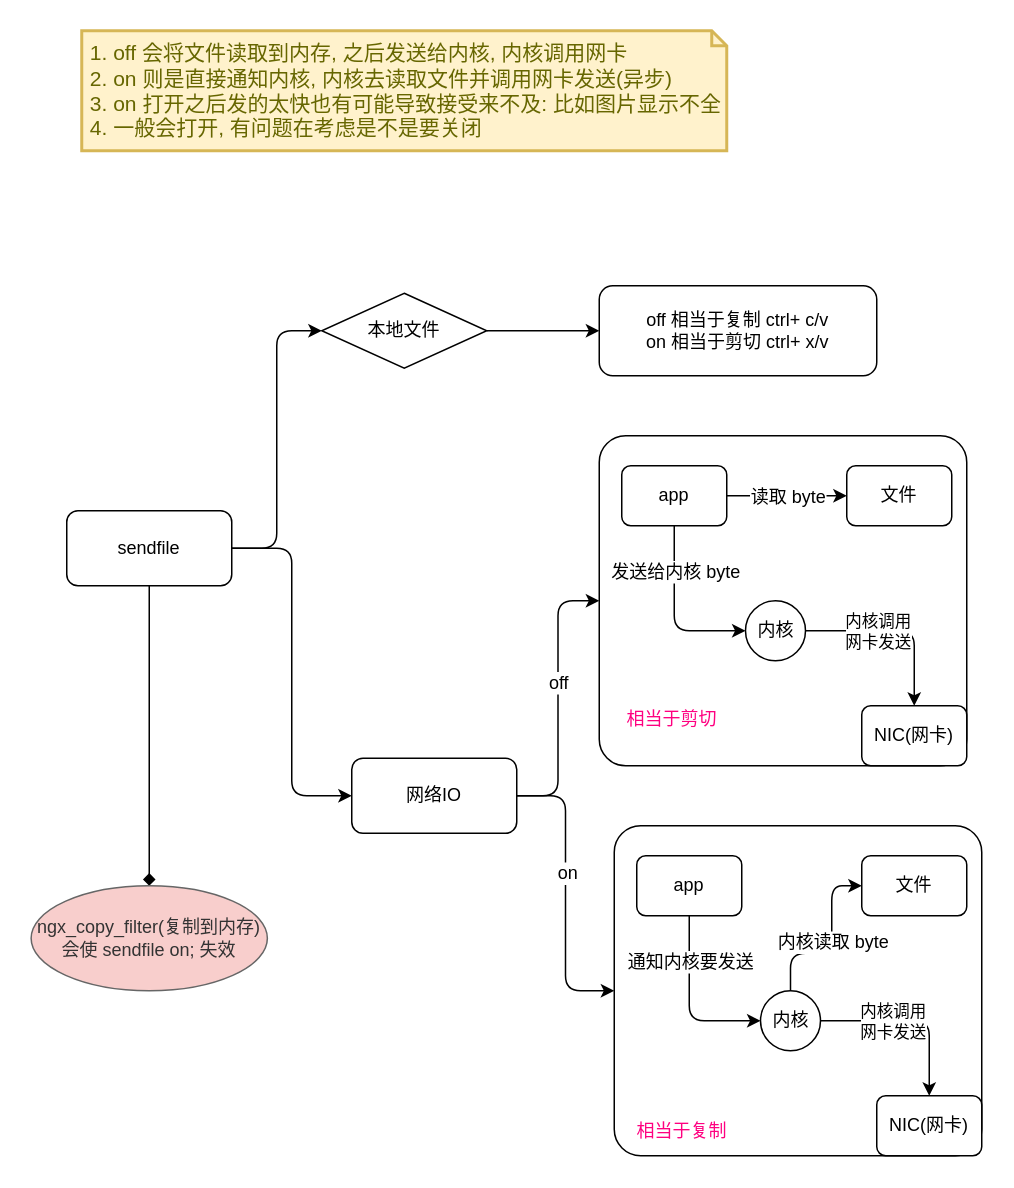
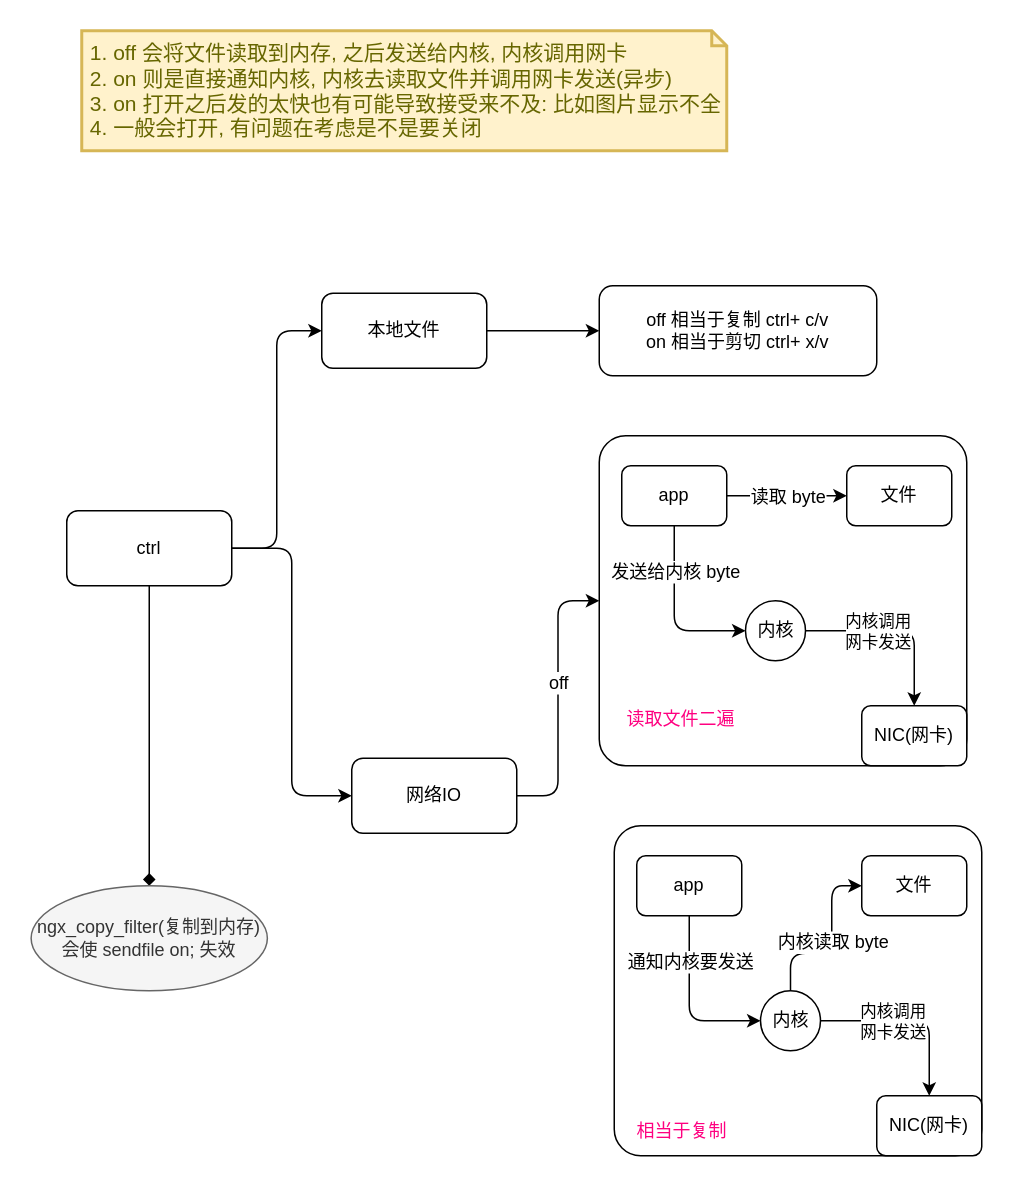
(404, 331) -> (404, 331)
(149, 548) -> (149, 548)
(647, 601) -> (656, 601)
(566, 906) -> none
(149, 938) -> (149, 938)
